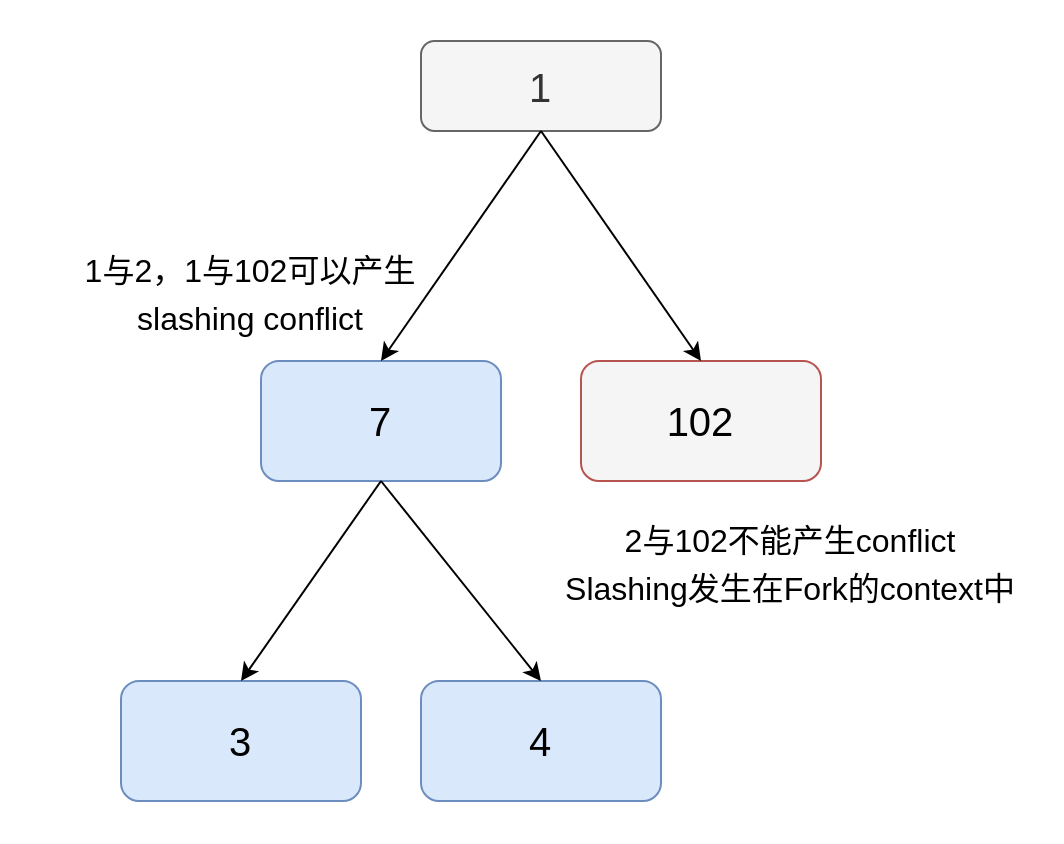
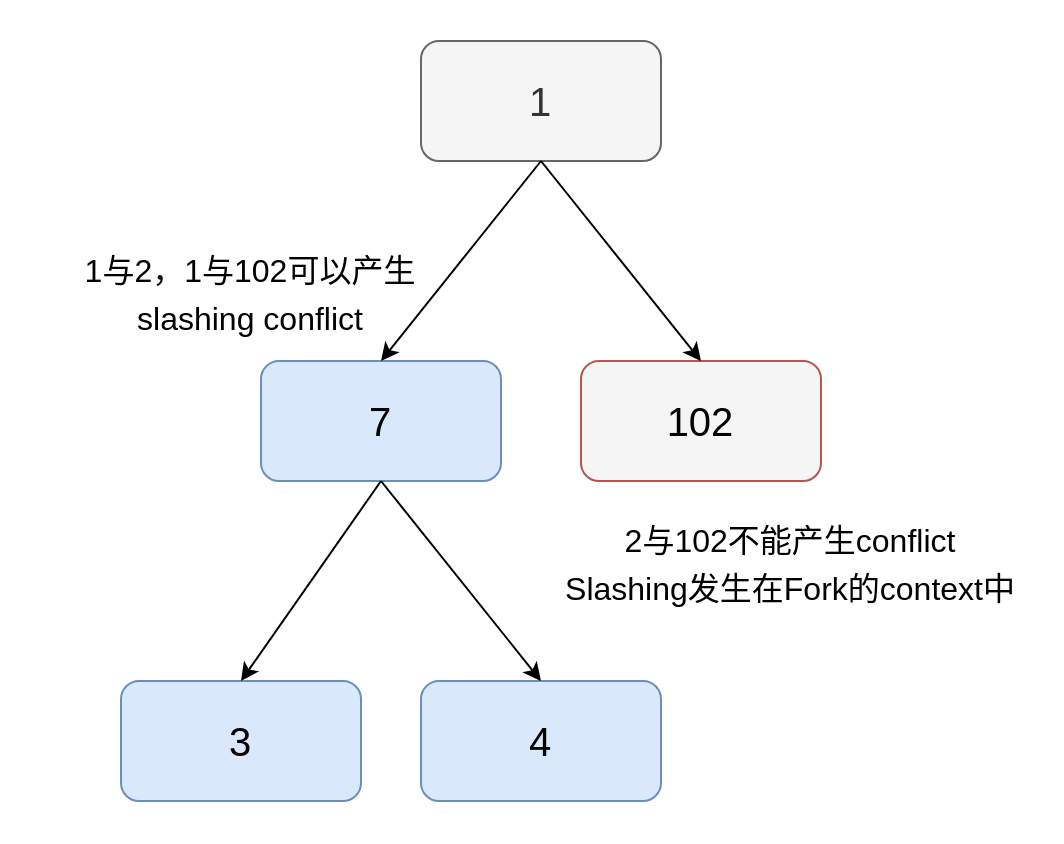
(541, 86) -> (541, 101)
